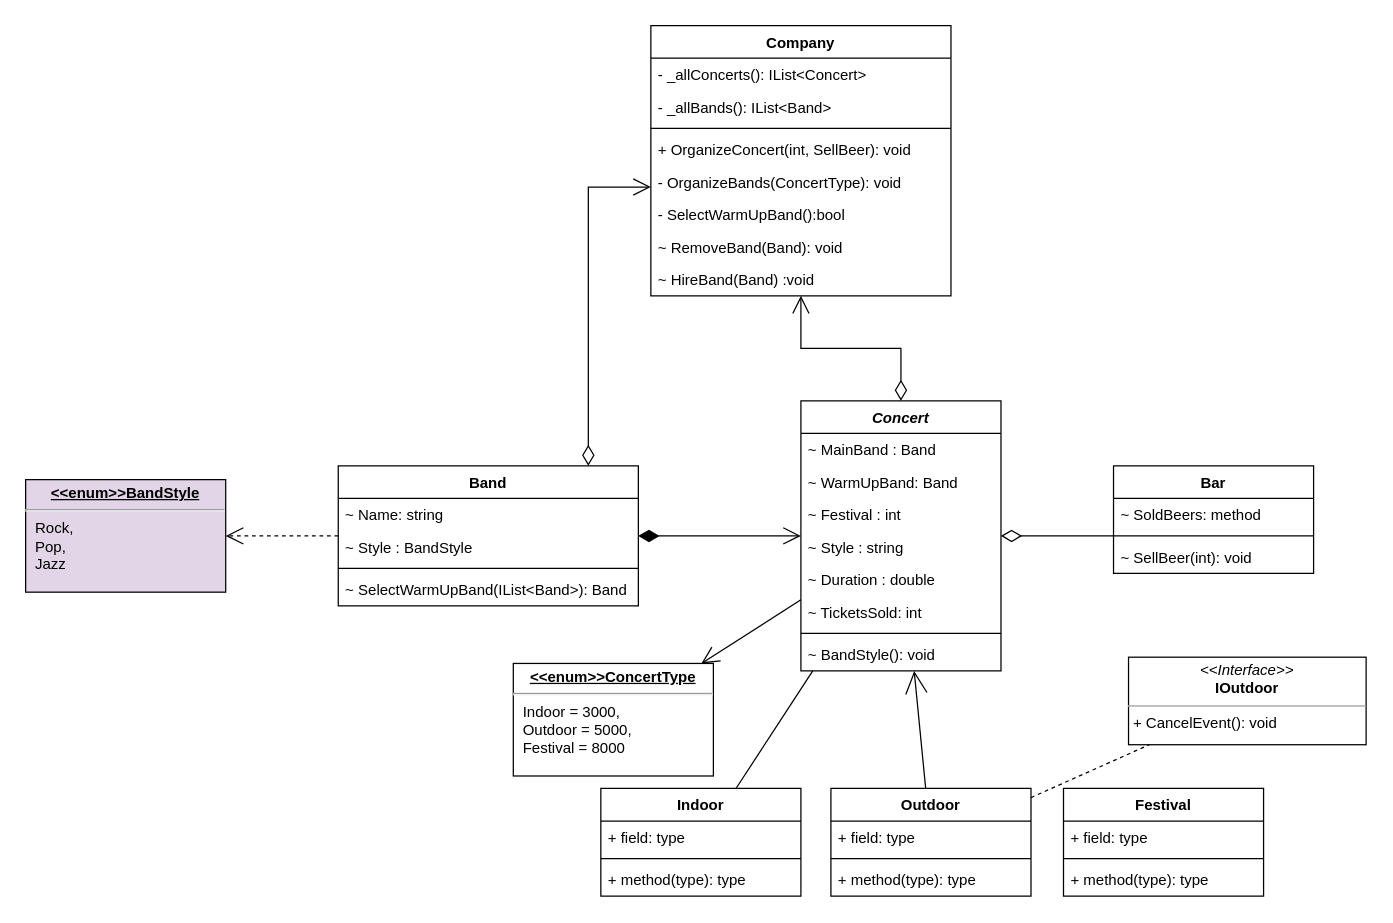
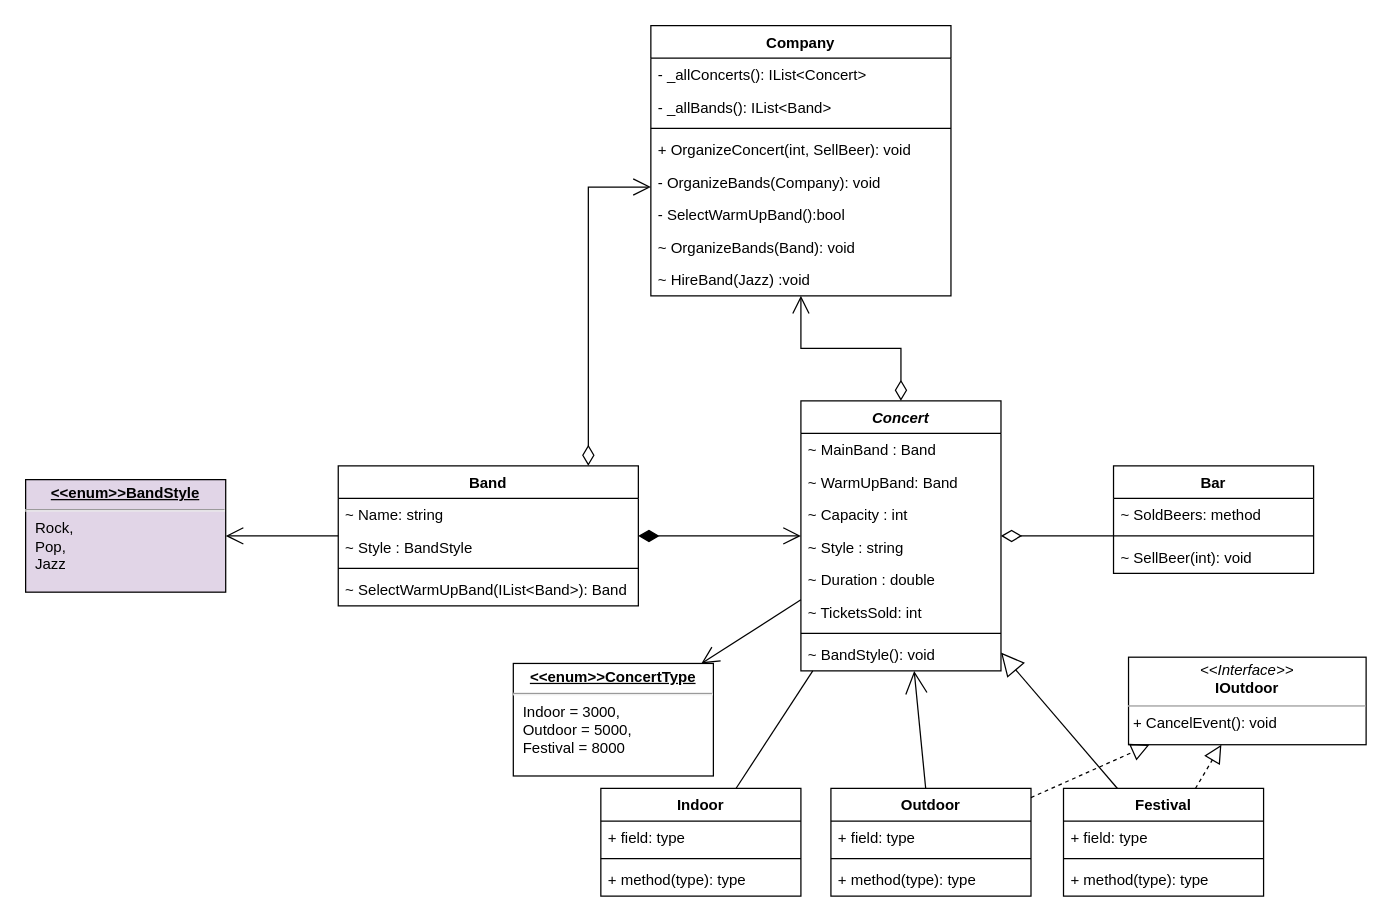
(791, 183) -> (774, 183)
(751, 248) -> (761, 248)
(740, 280) -> (740, 280)
(861, 515) -> (863, 515)
(284, 536) -> (284, 536)
none -> (1066, 729)
(1139, 749) -> (1131, 752)
none -> (1203, 774)
